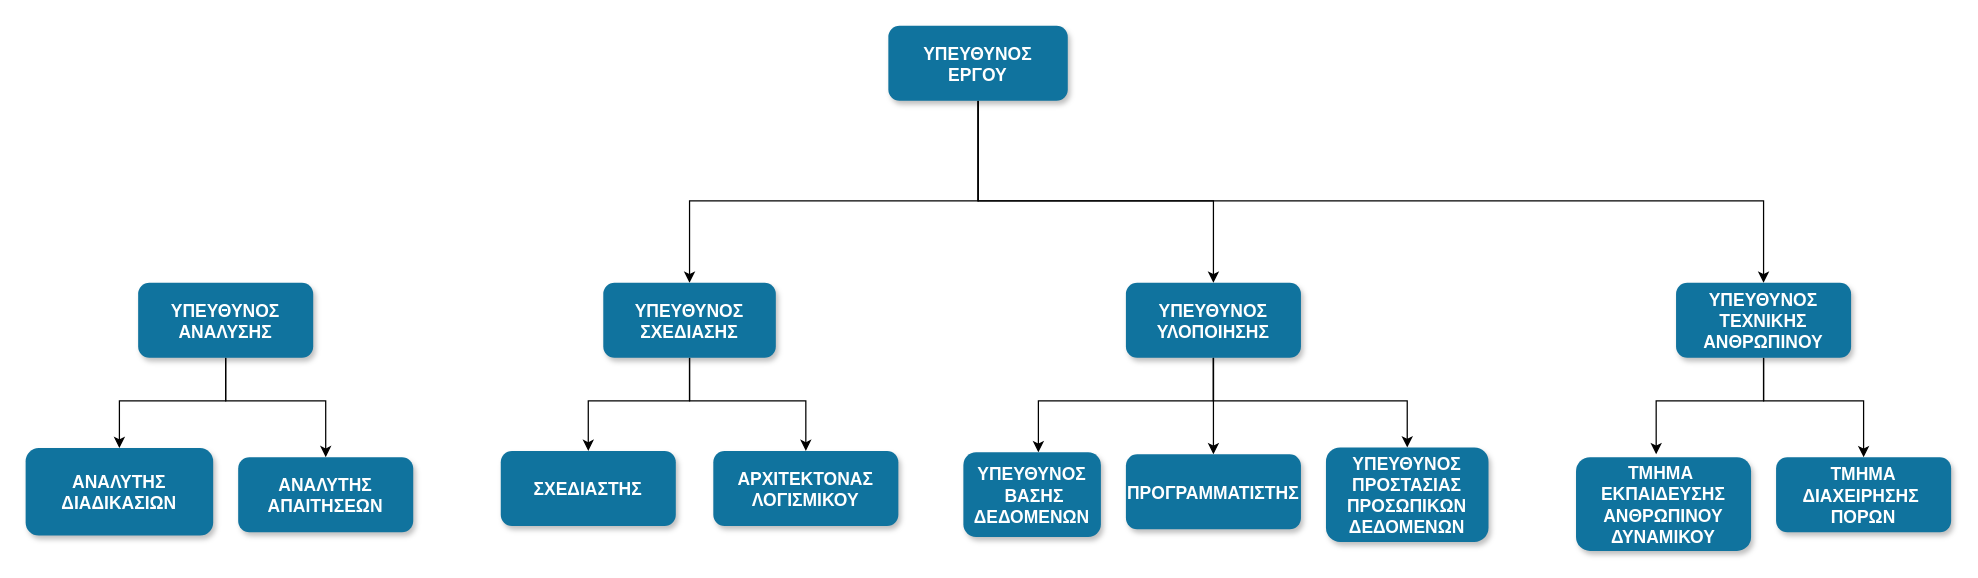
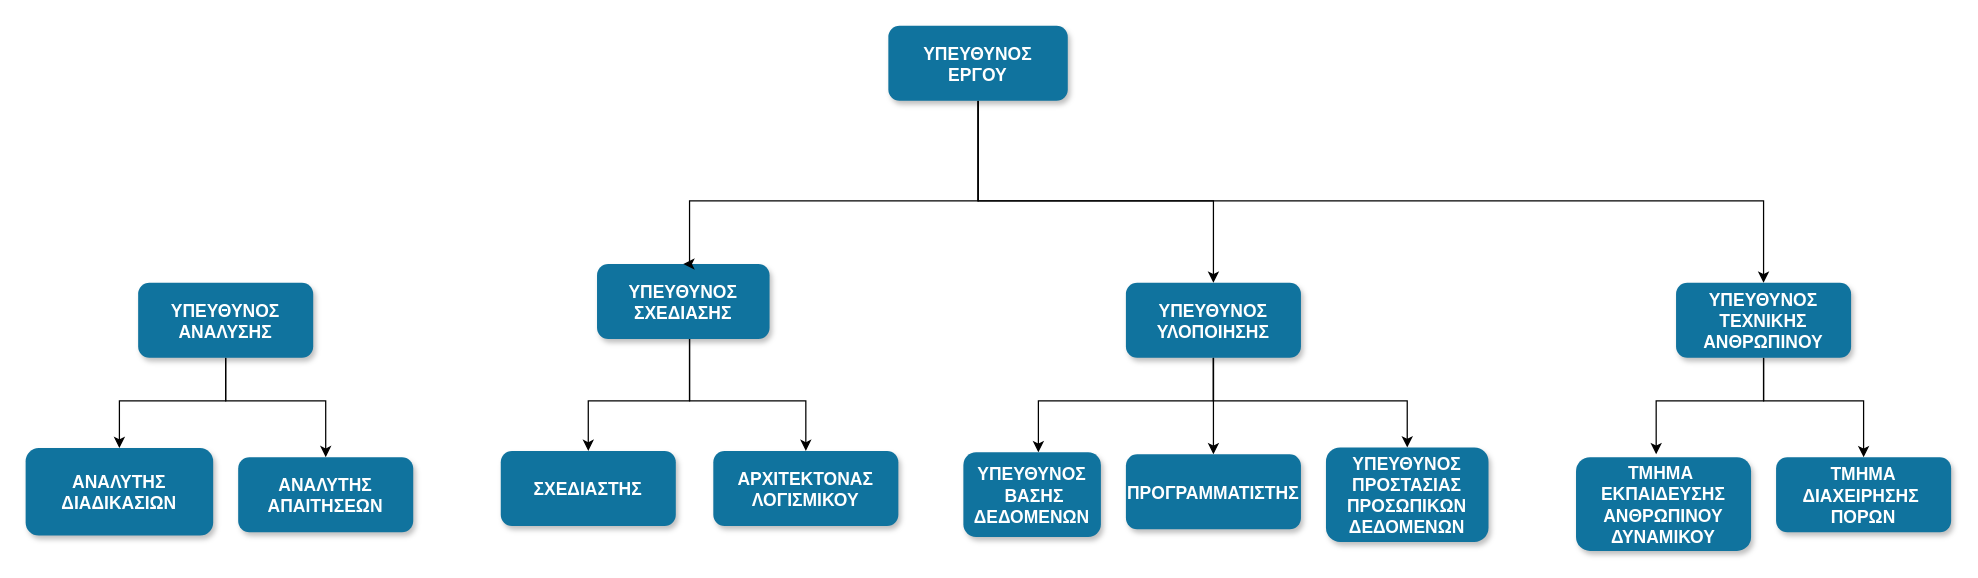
(689, 320) -> (683, 301)
